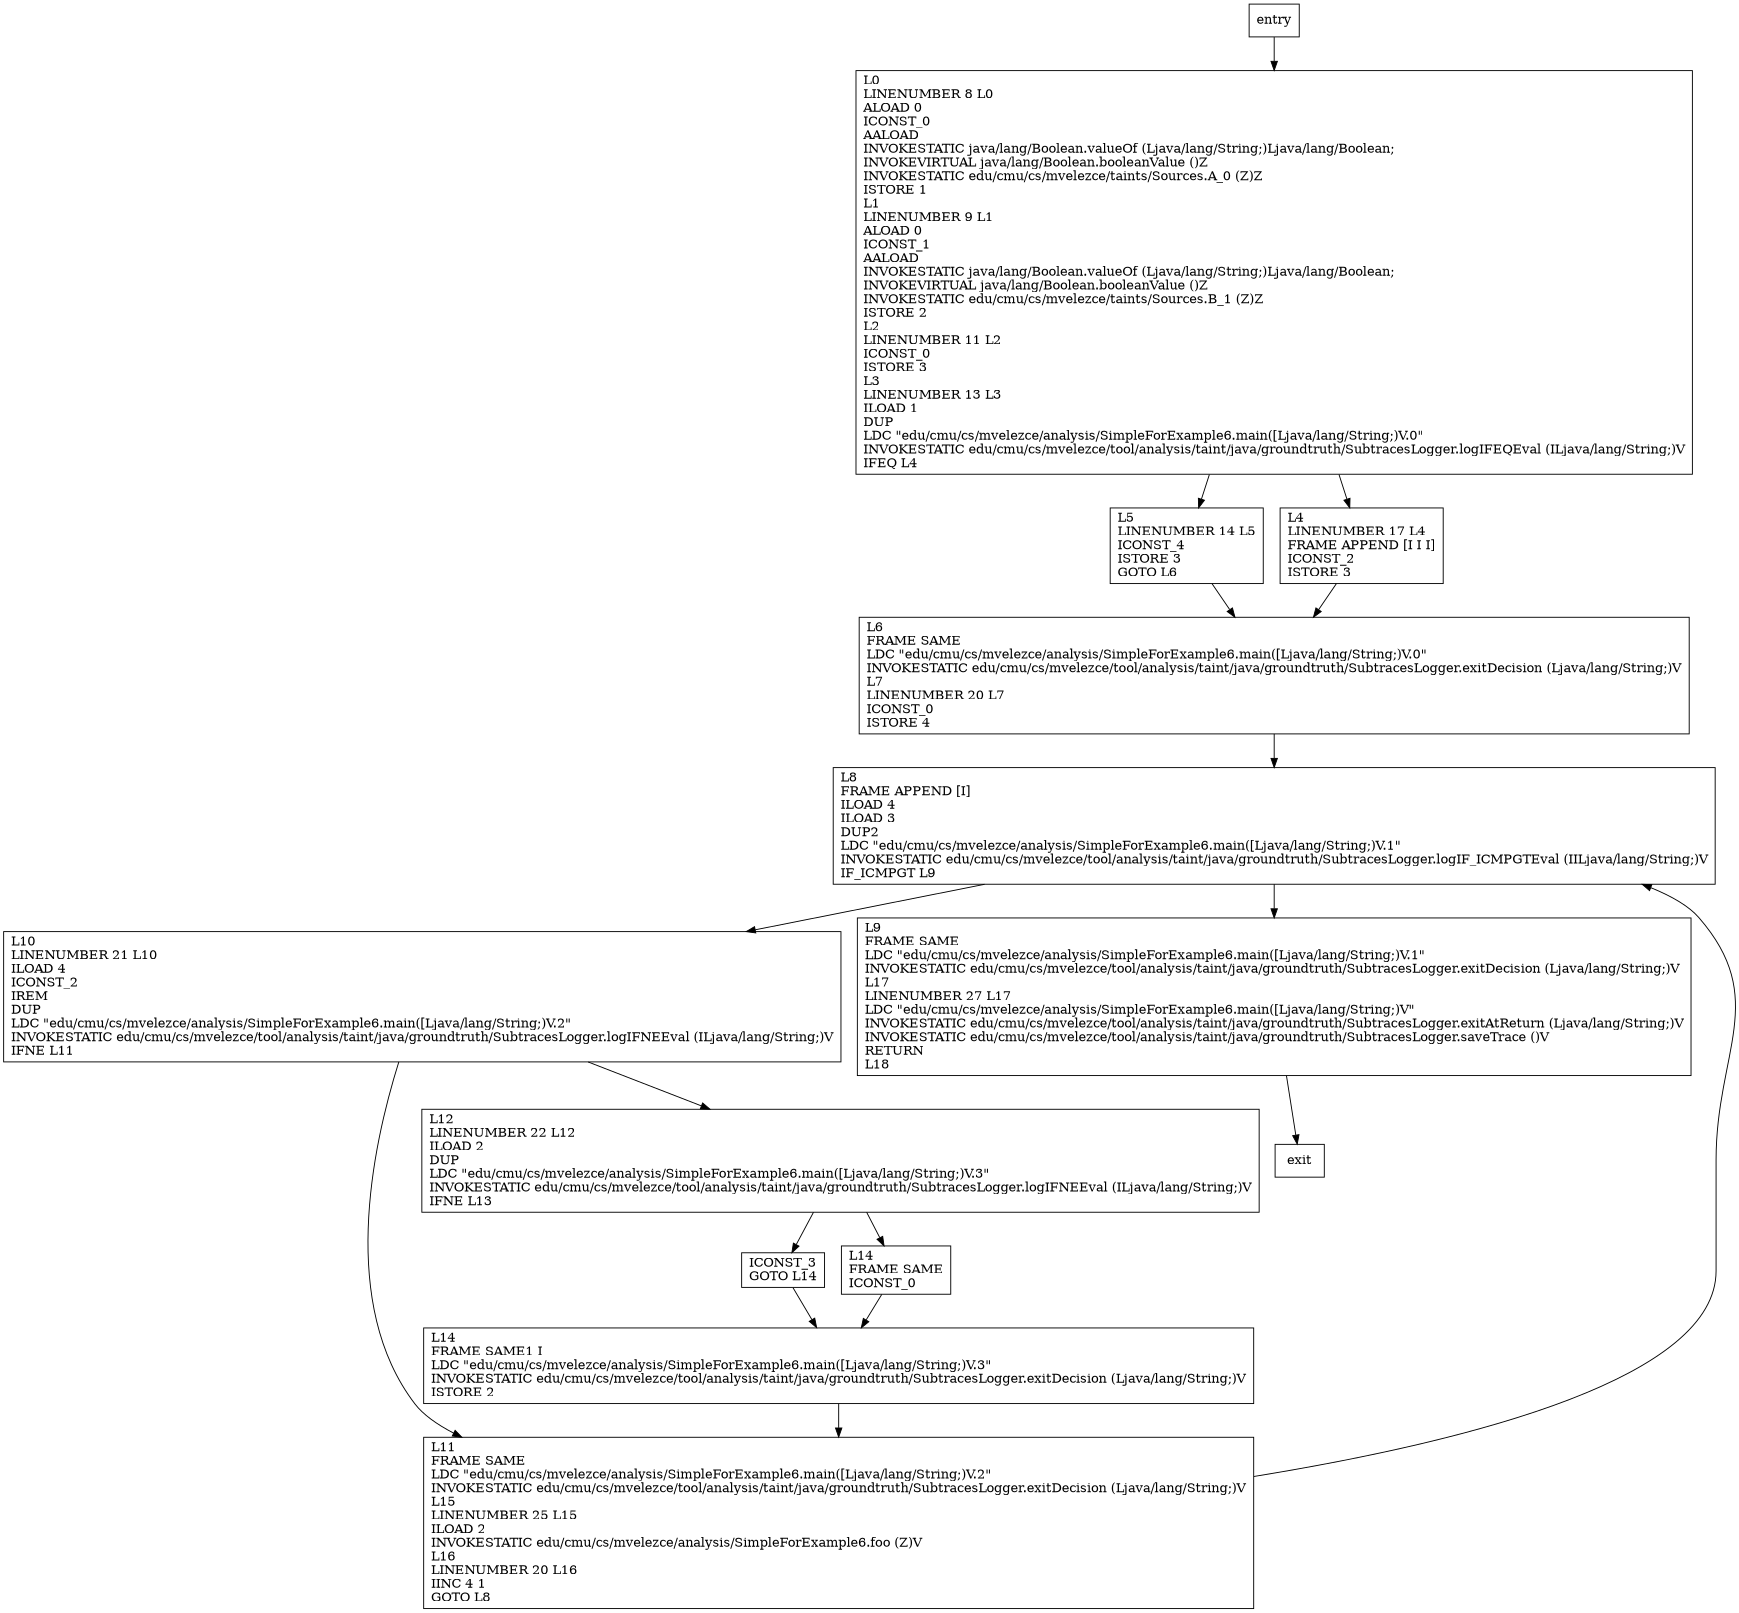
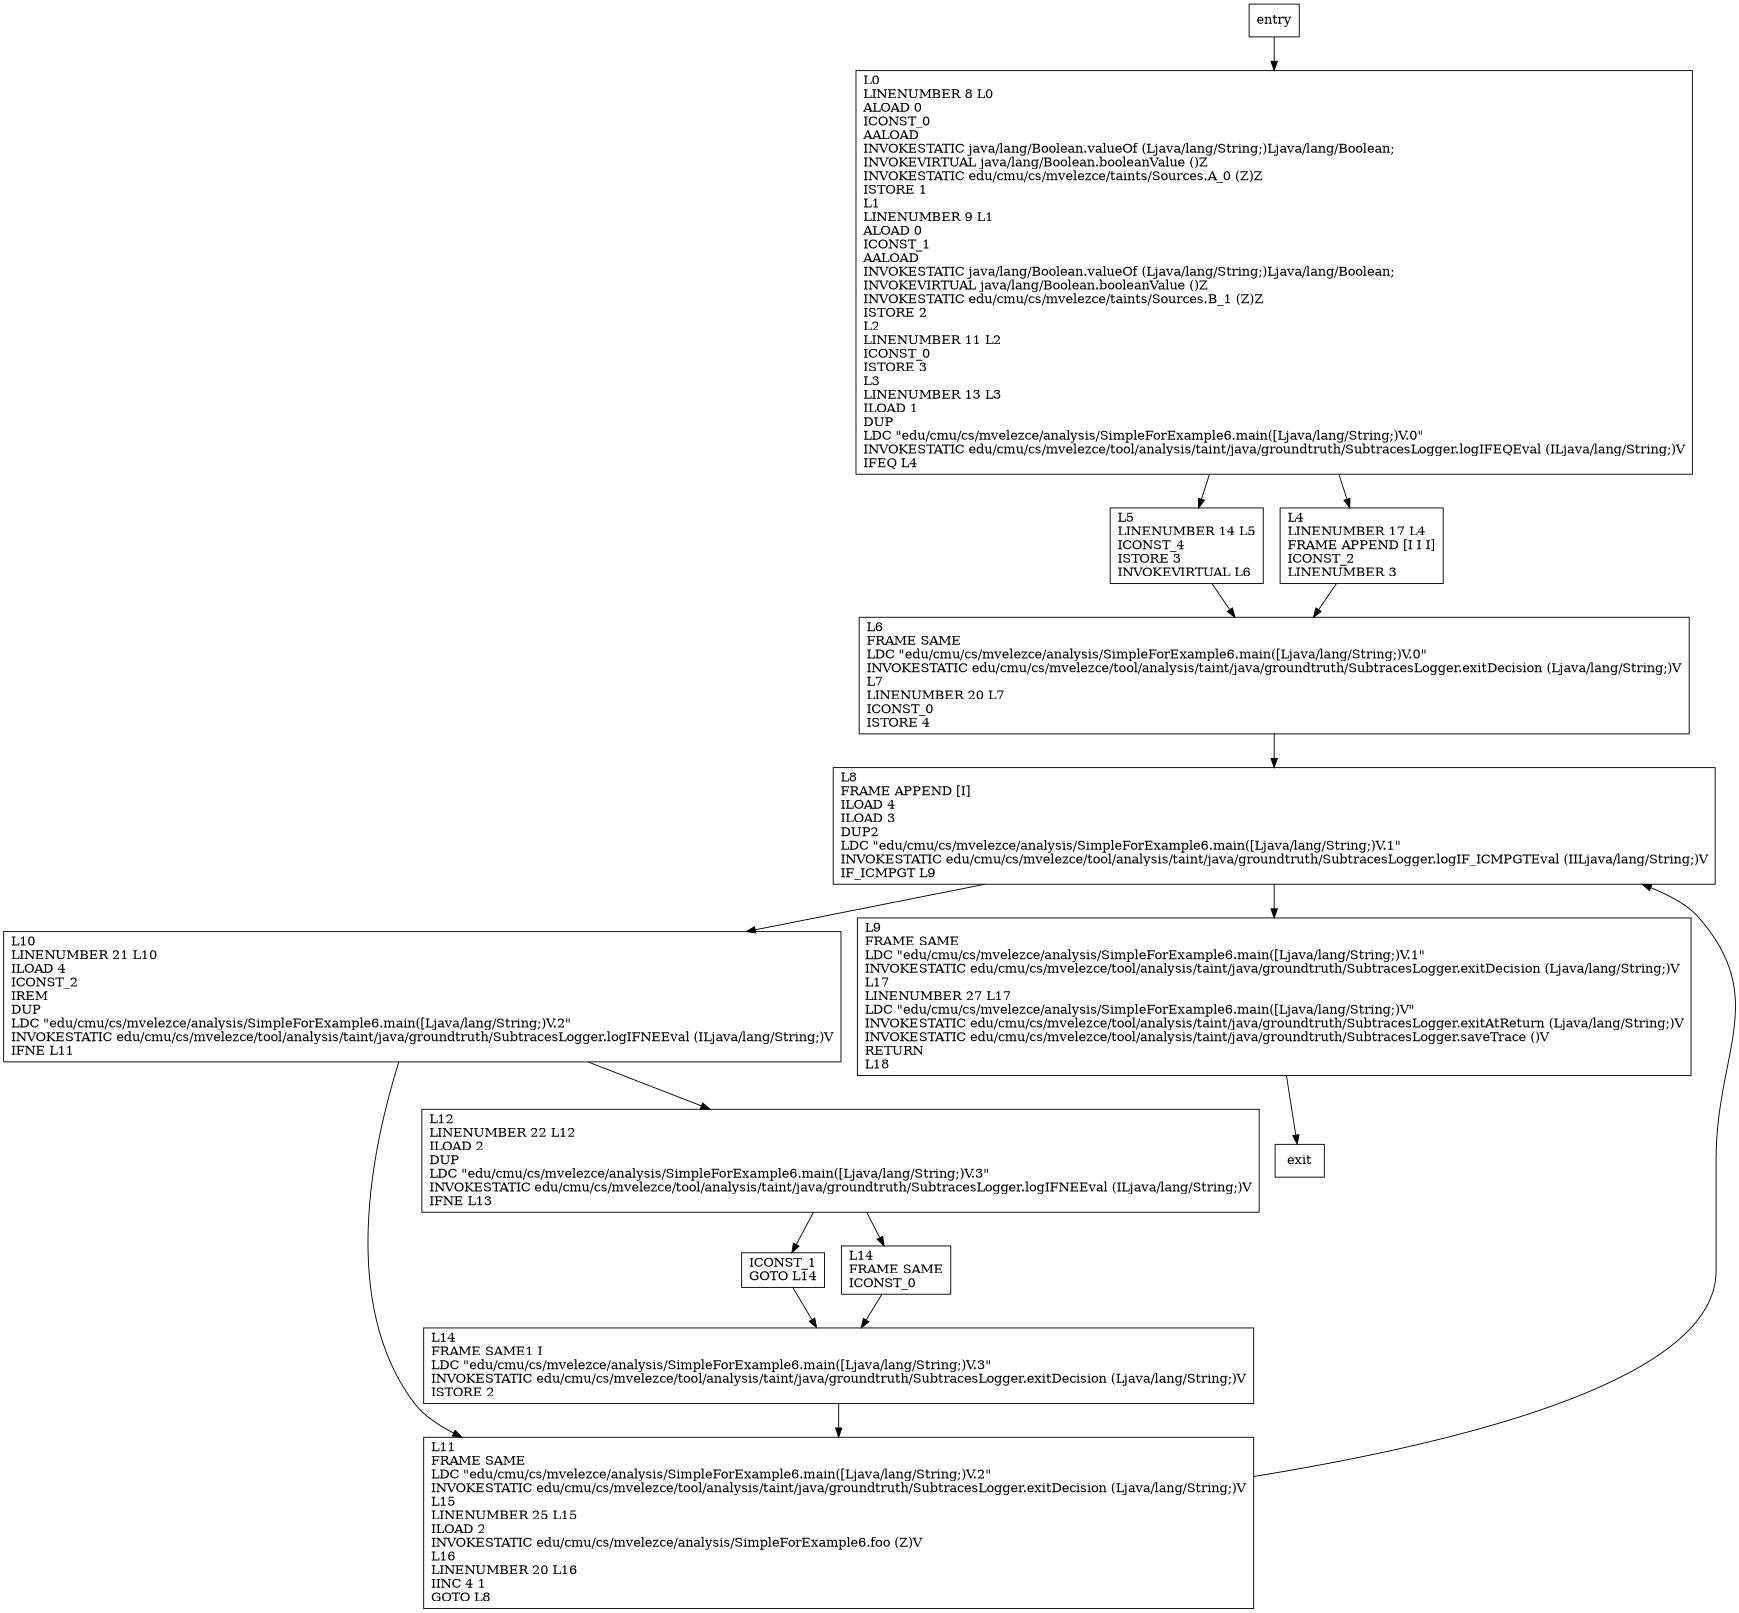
(1187, 546) -> (1187, 546)
(1362, 546) -> (1362, 546)
(783, 1270) -> (783, 1270)
